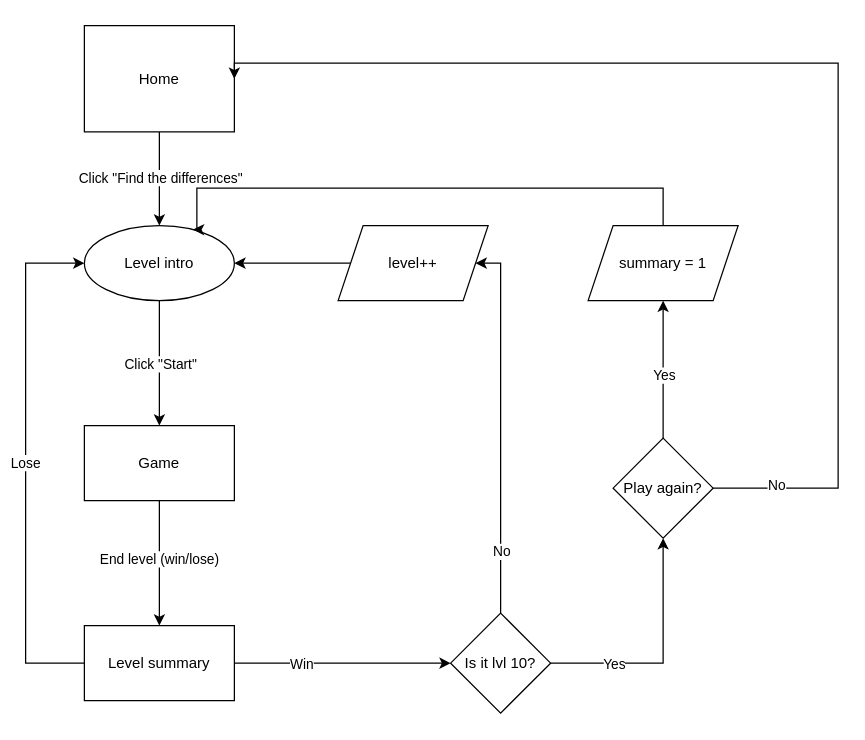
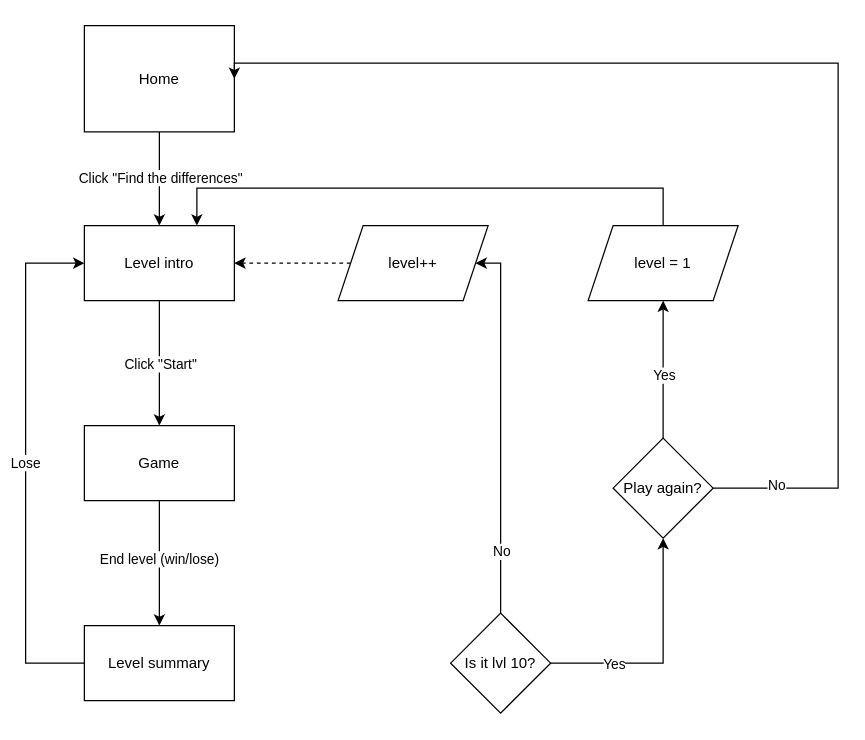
(159, 263) -> (159, 263)
(296, 263) -> (296, 263)
(663, 263) -> (663, 263)
(339, 663) -> none
